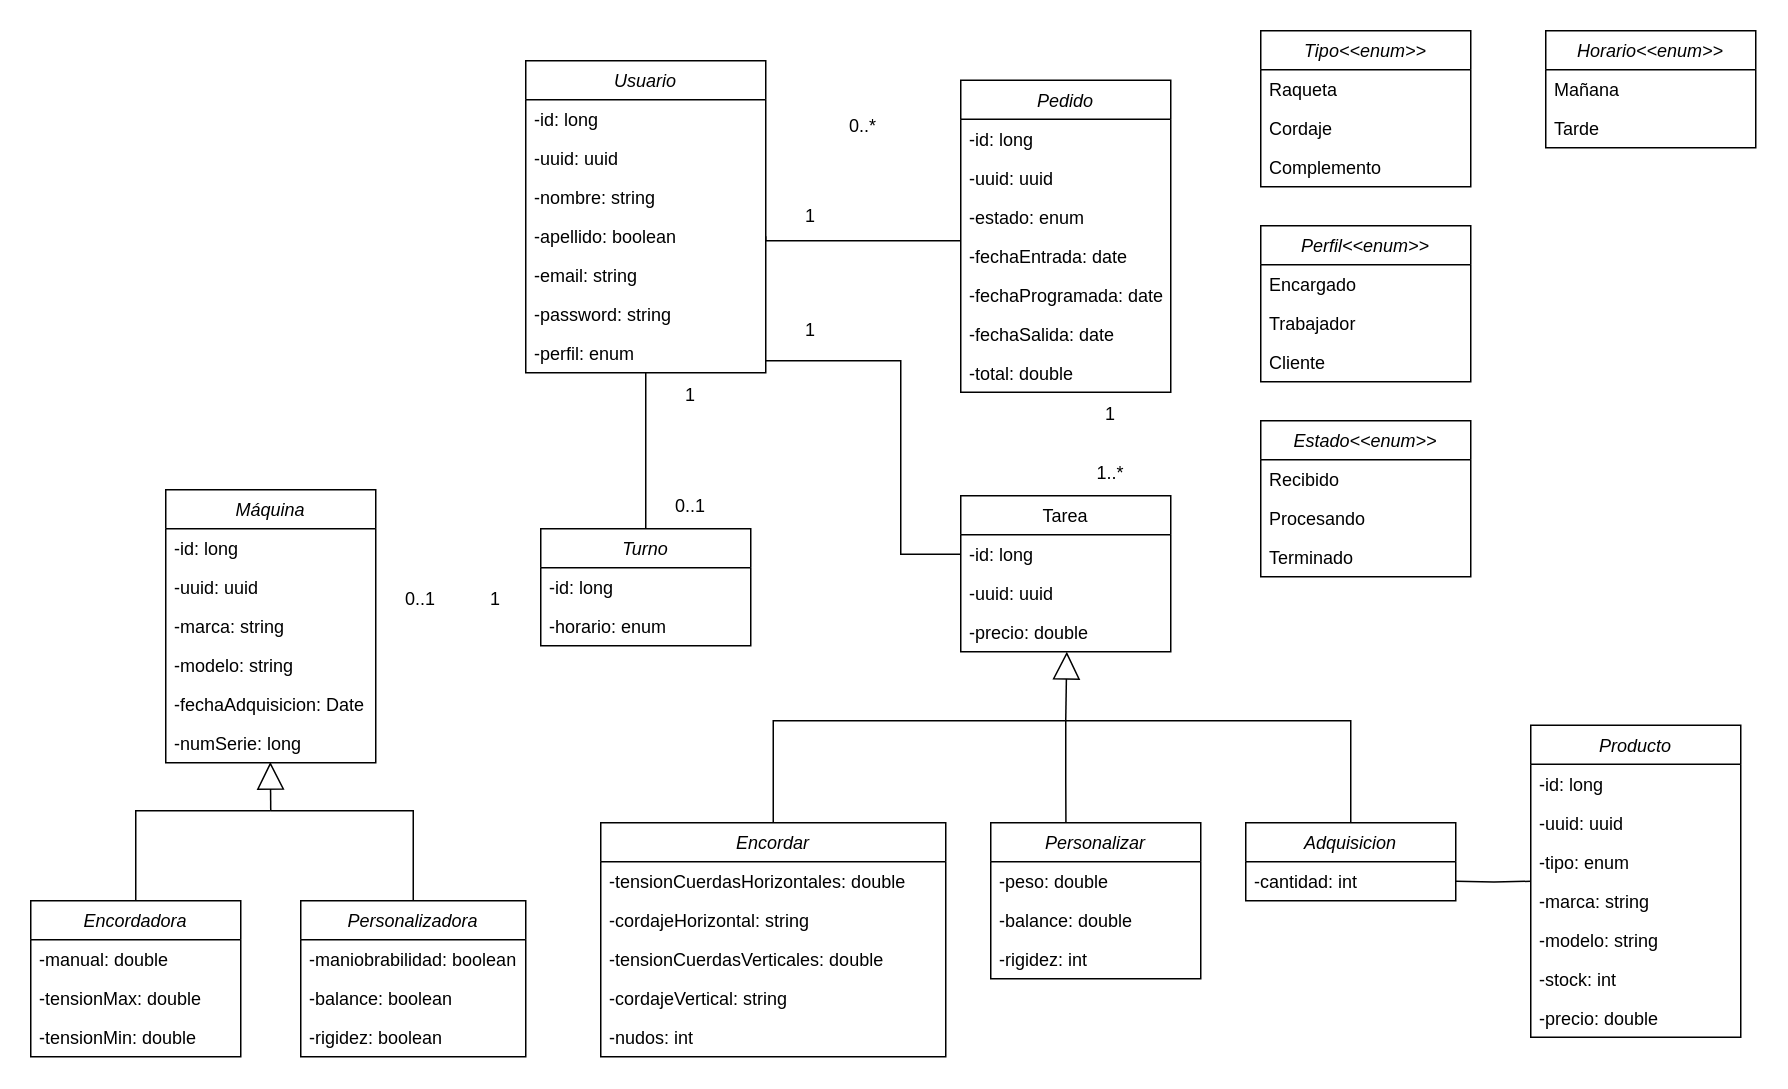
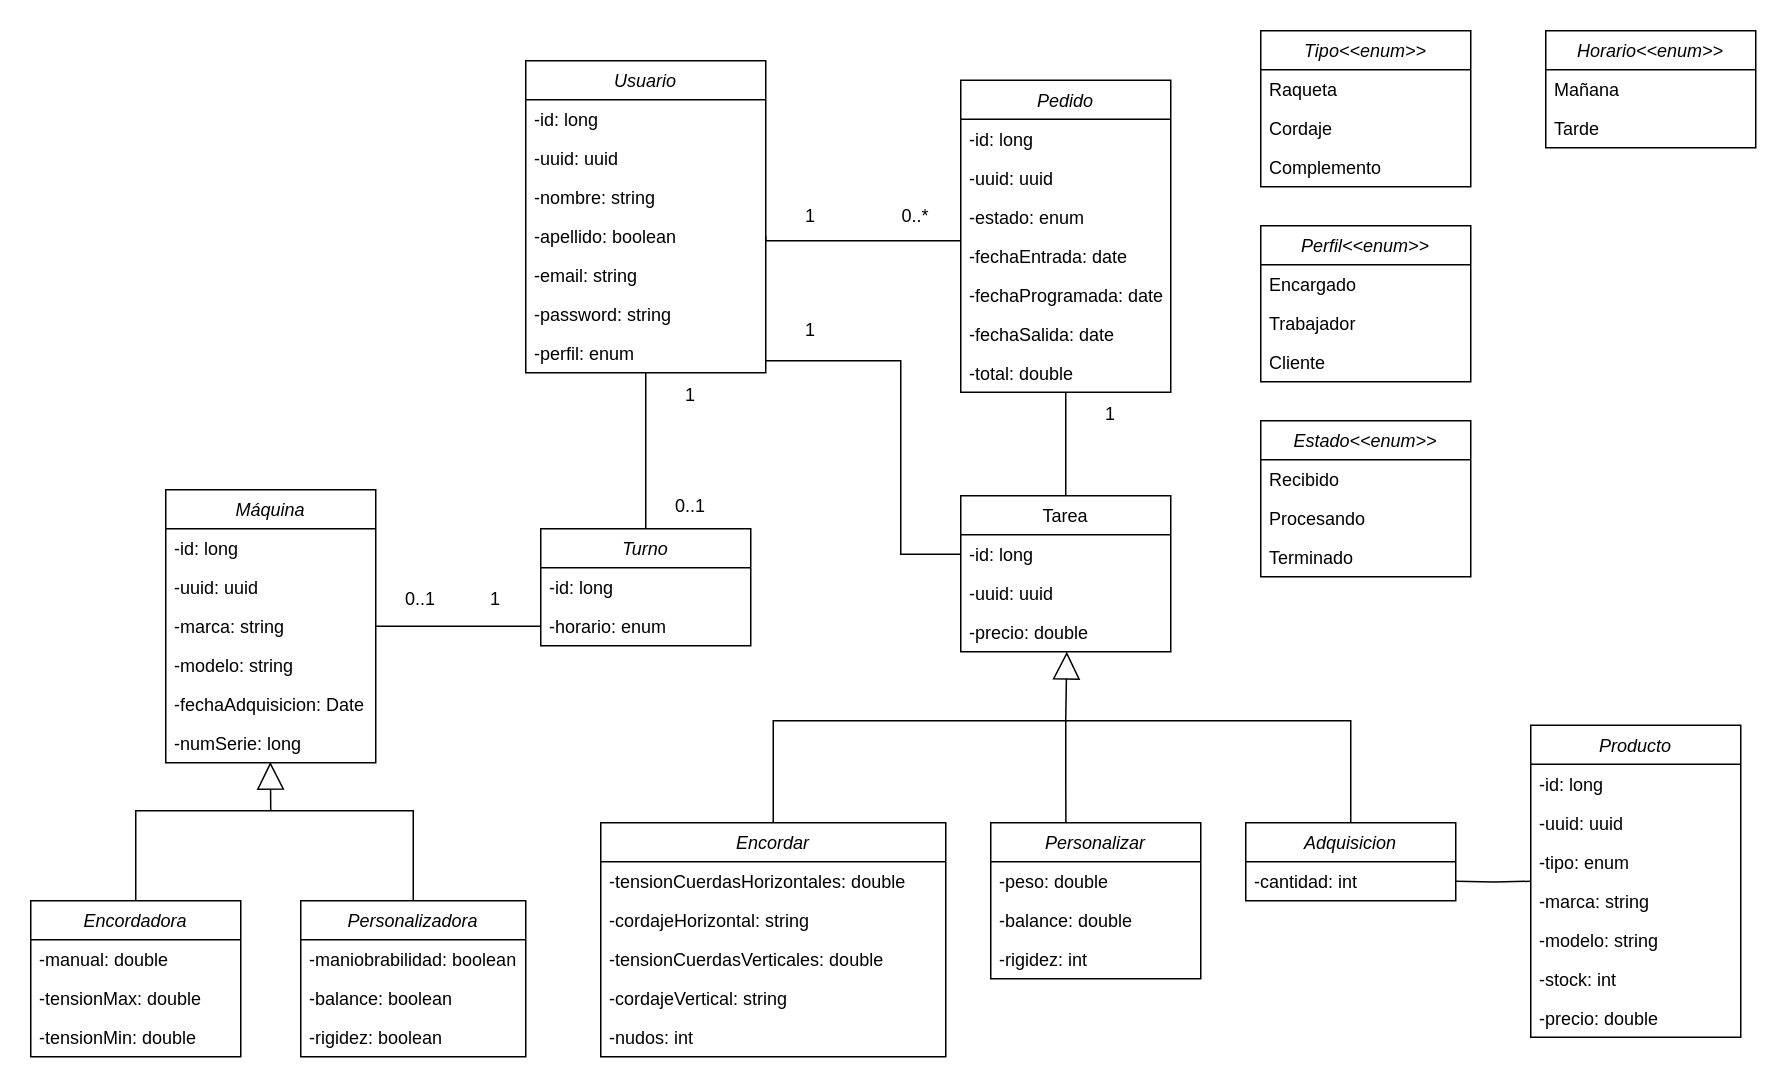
(863, 127) -> (916, 217)
none -> (1066, 442)
(1111, 473) -> none
none -> (459, 626)
